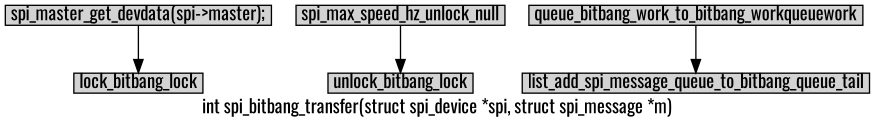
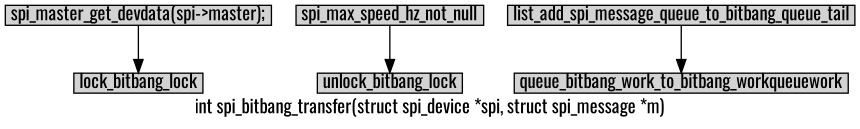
(400, 15) -> (390, 15)
(696, 43) -> (681, 43)
